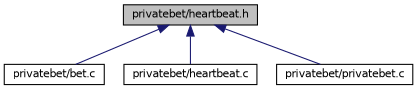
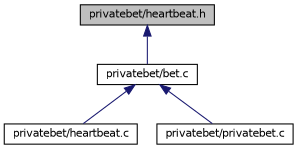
(273, 47) -> (191, 107)
(190, 50) -> (105, 107)
